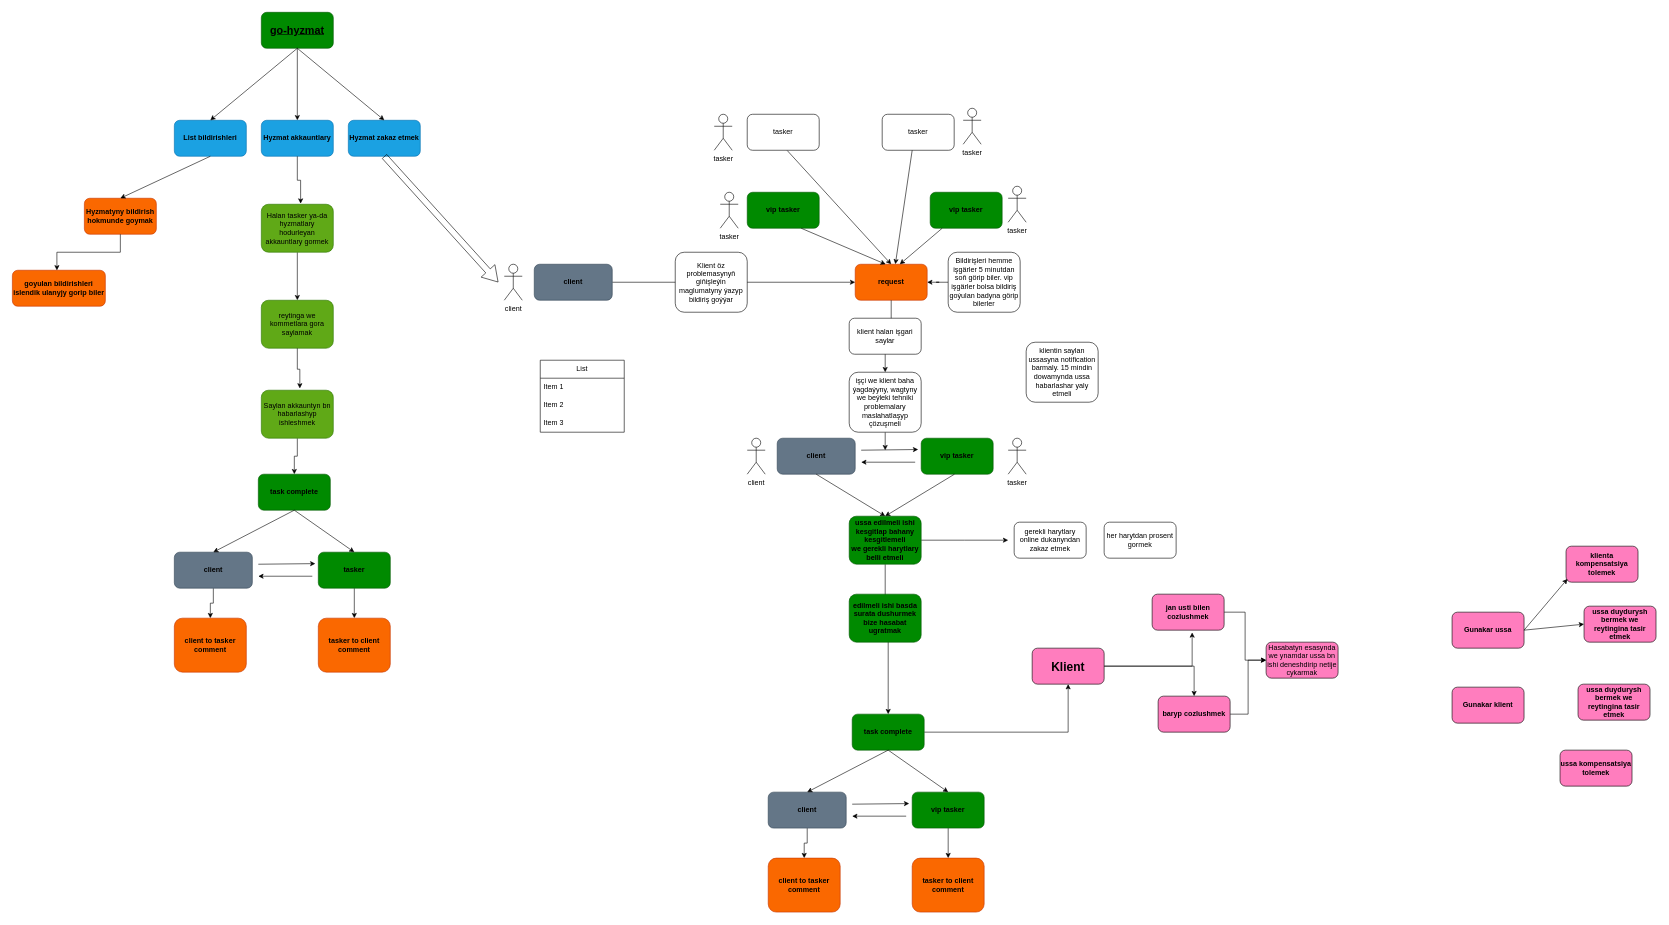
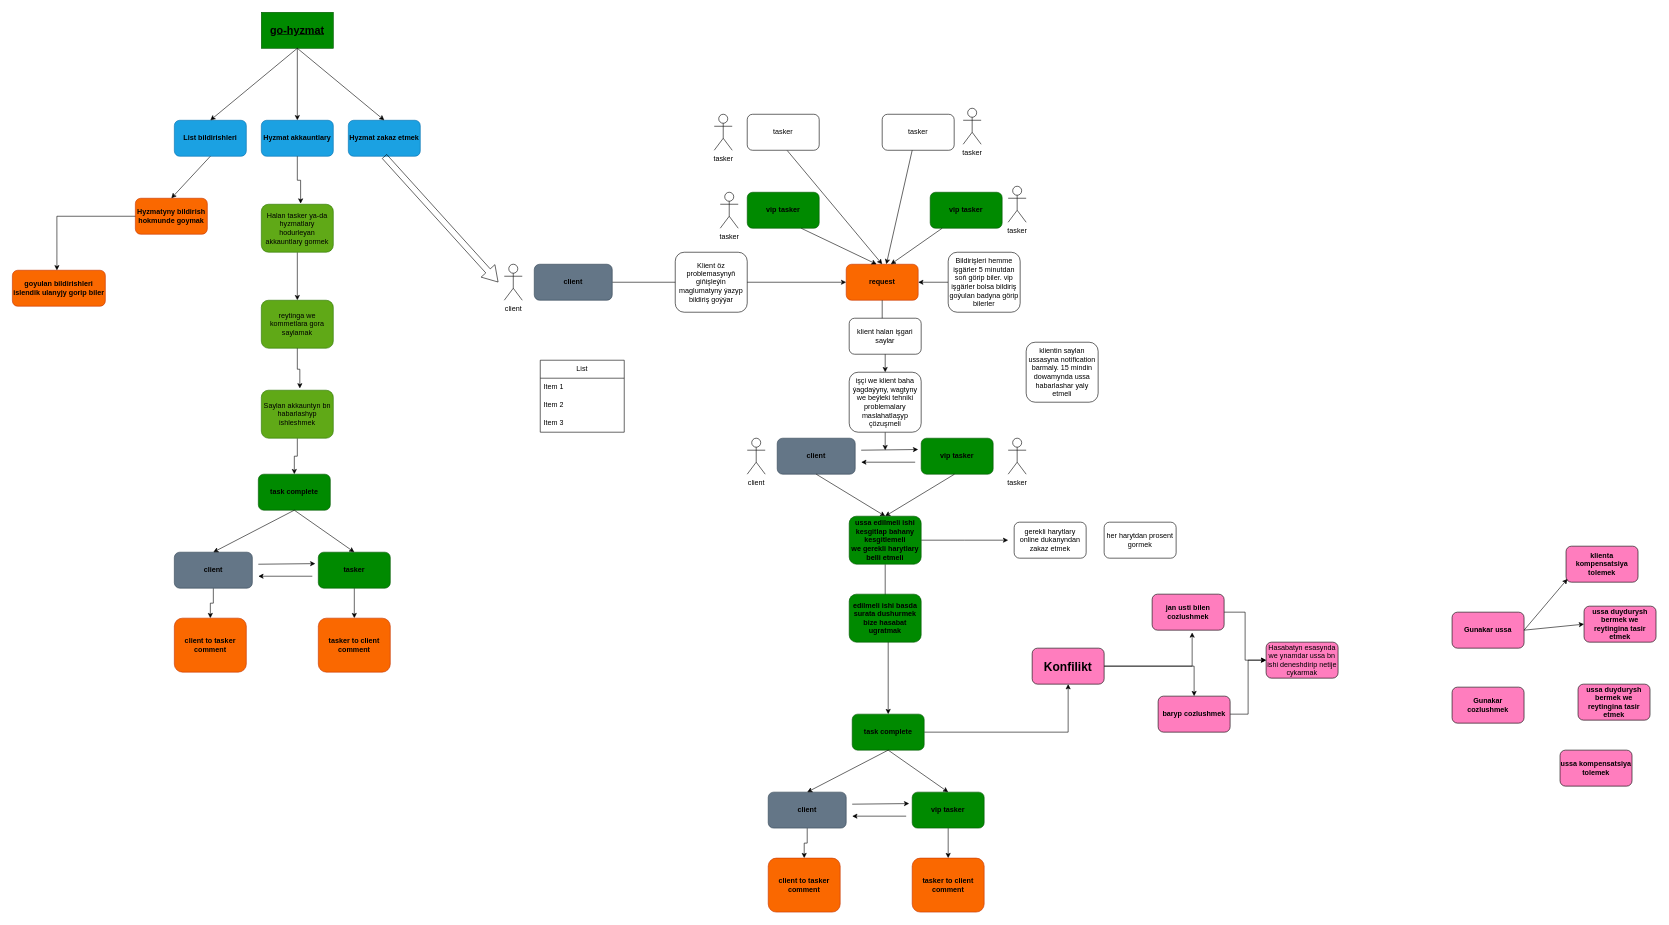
(297, 30) -> (297, 30)
(120, 216) -> (171, 216)
(891, 282) -> (882, 282)
(1068, 666) -> (1068, 666)
(1488, 705) -> (1488, 705)
